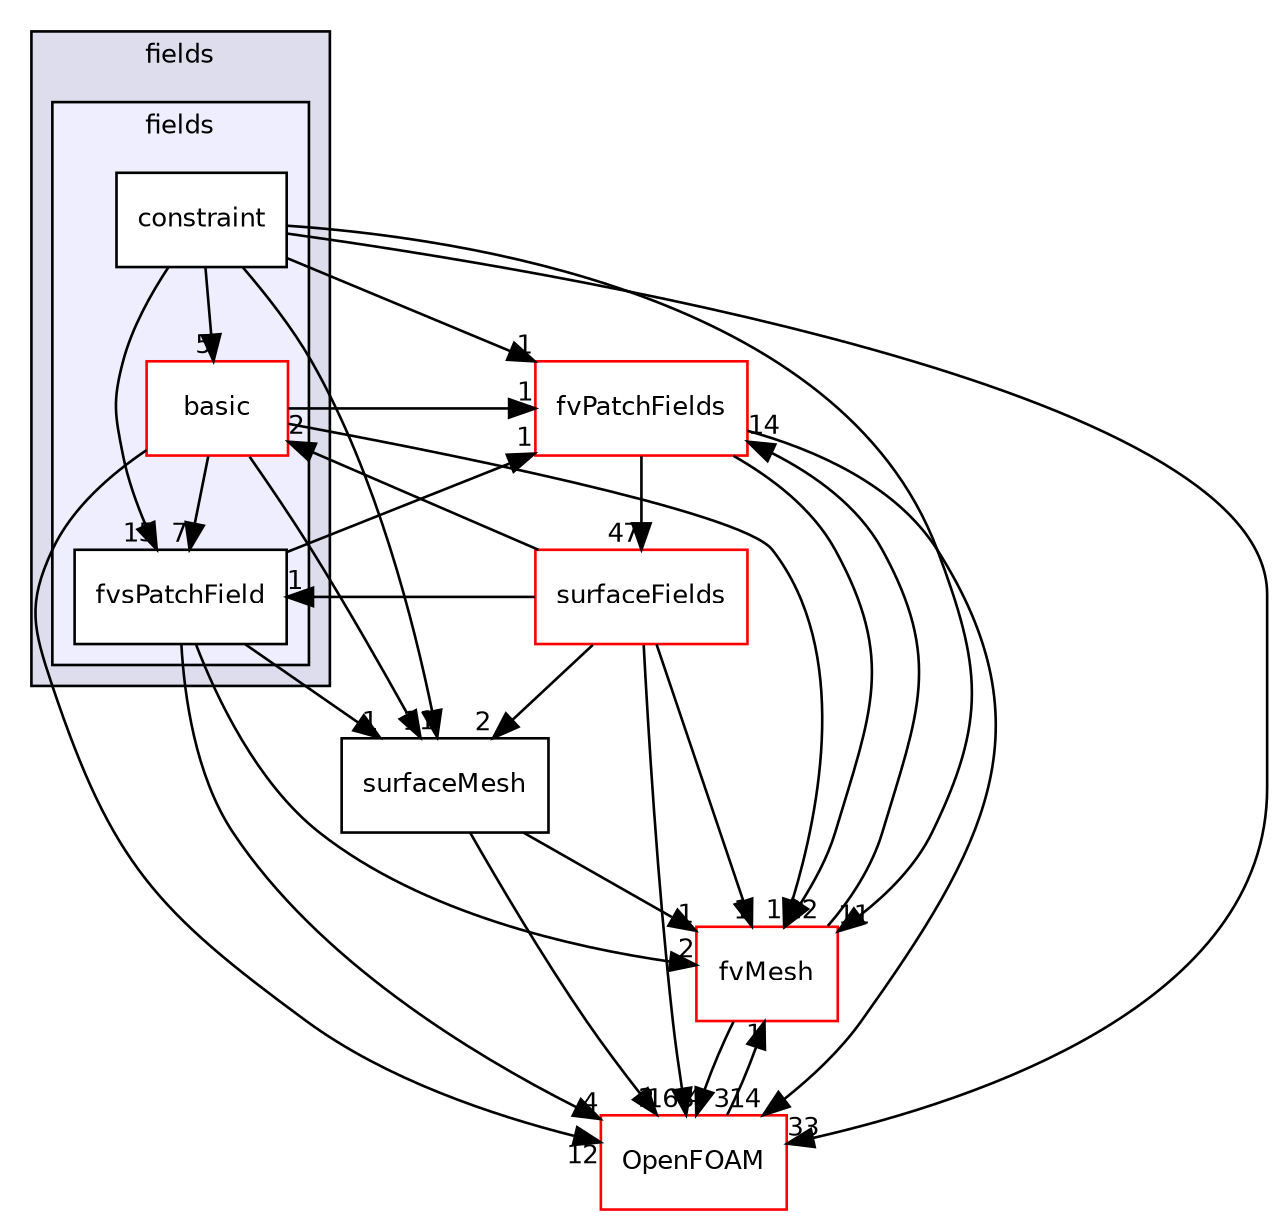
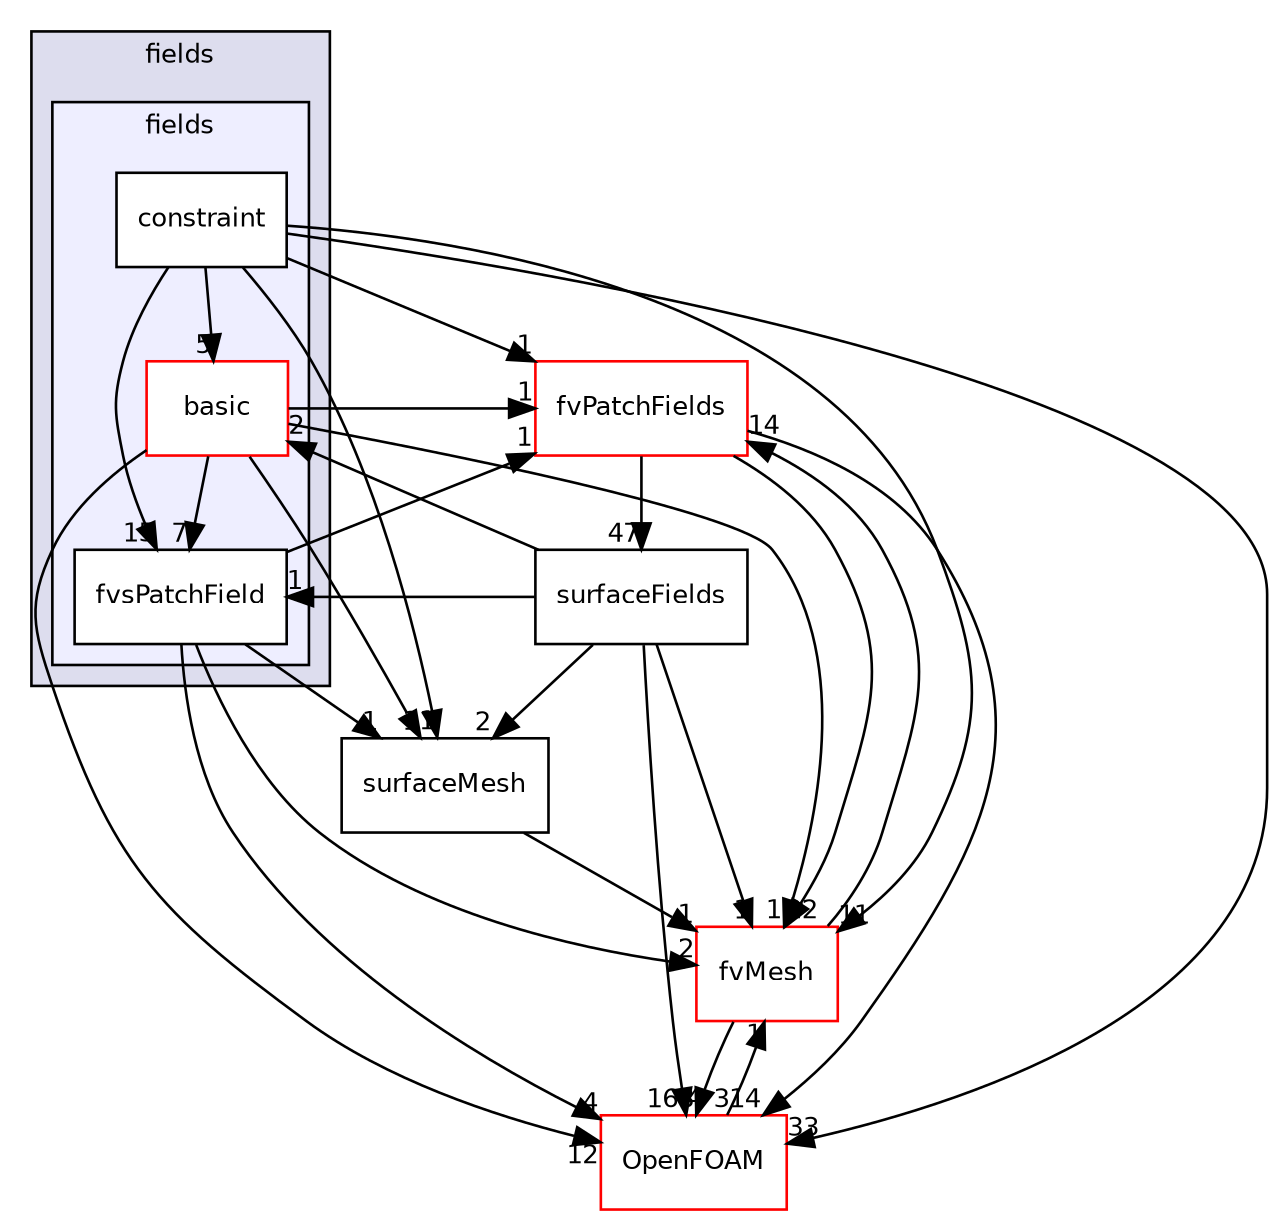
(641, 597) -> (641, 597)
(551, 966) -> none
